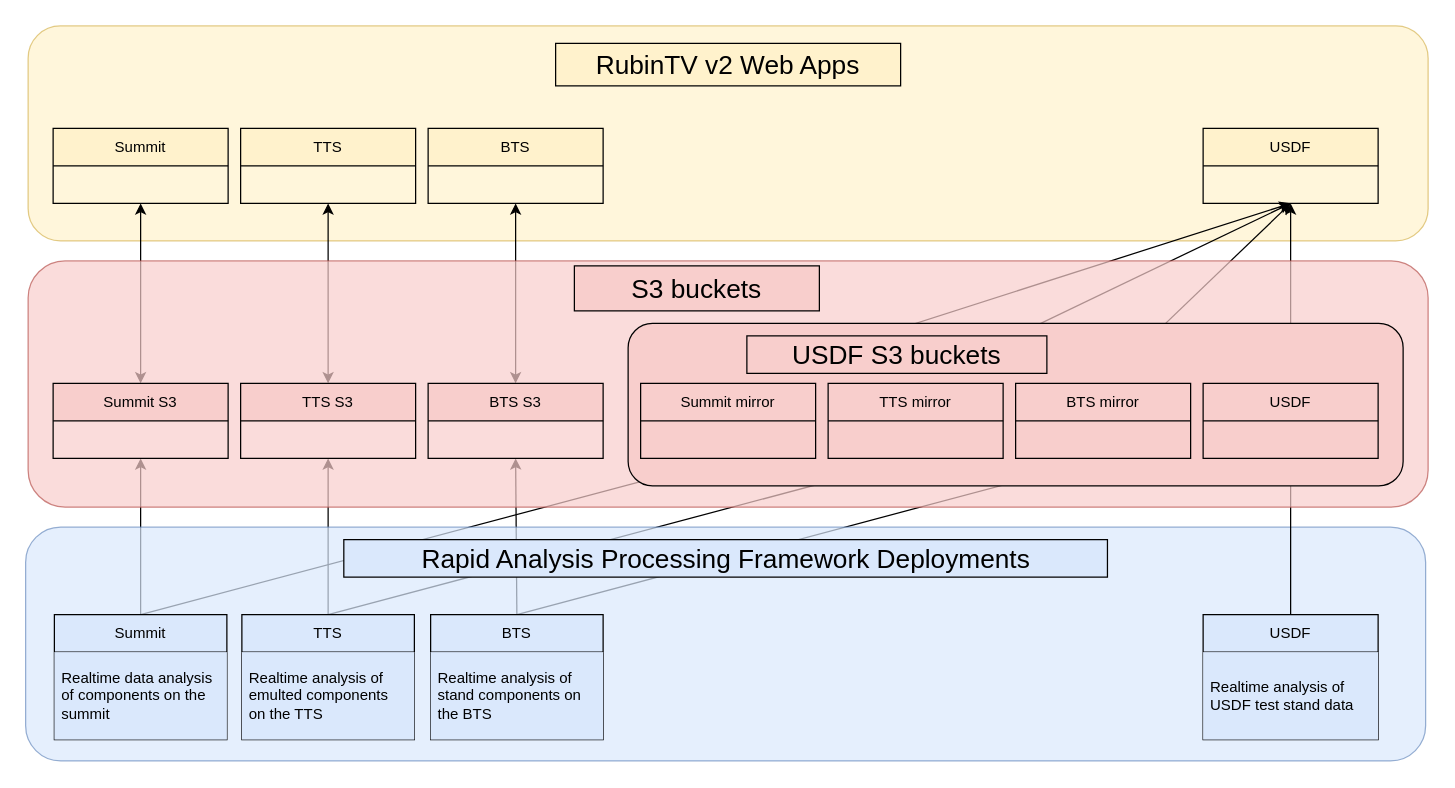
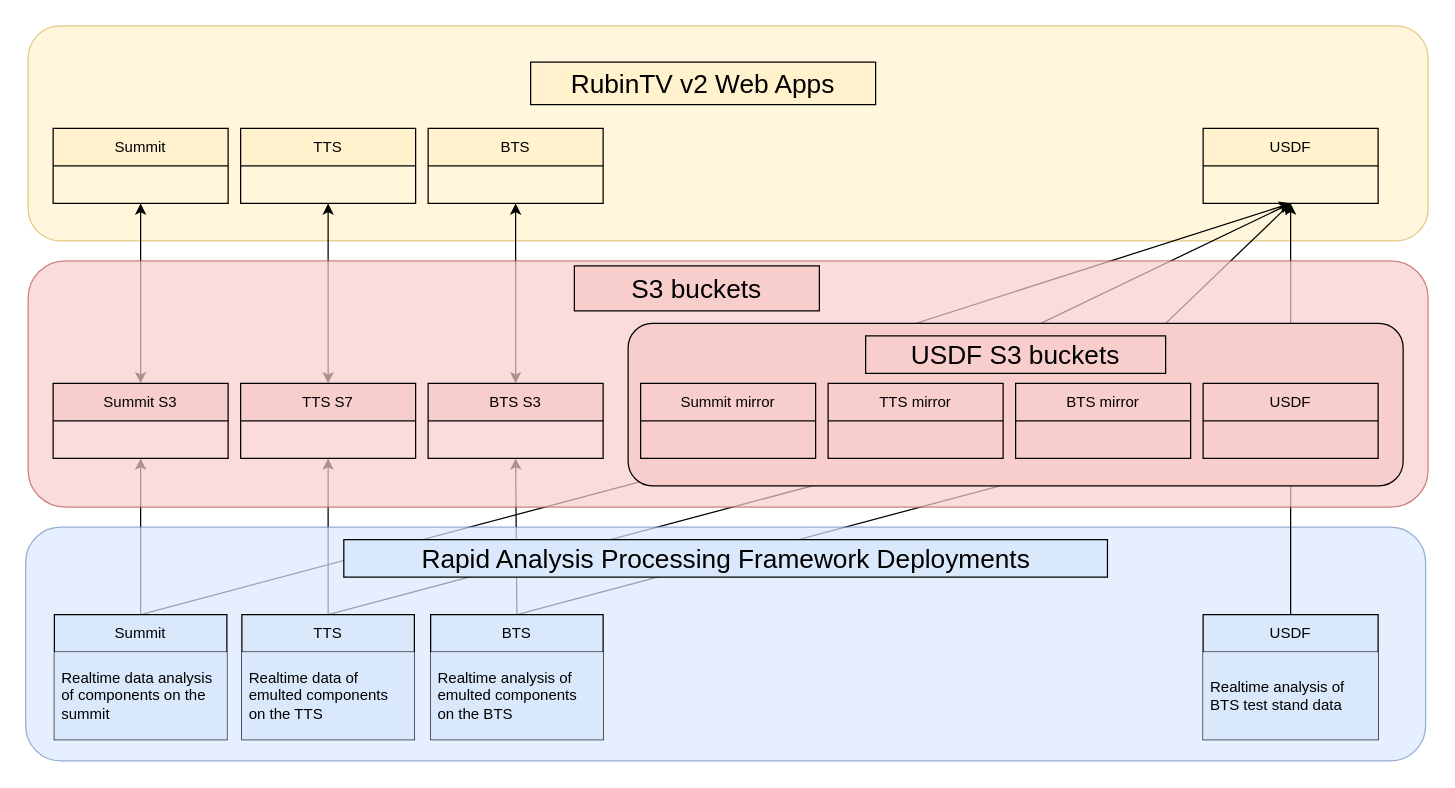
(728, 64) -> (703, 83)
(897, 354) -> (1016, 354)
(328, 402) -> (328, 402)
(329, 696) -> (329, 696)
(518, 696) -> (518, 696)
(1292, 696) -> (1292, 696)
